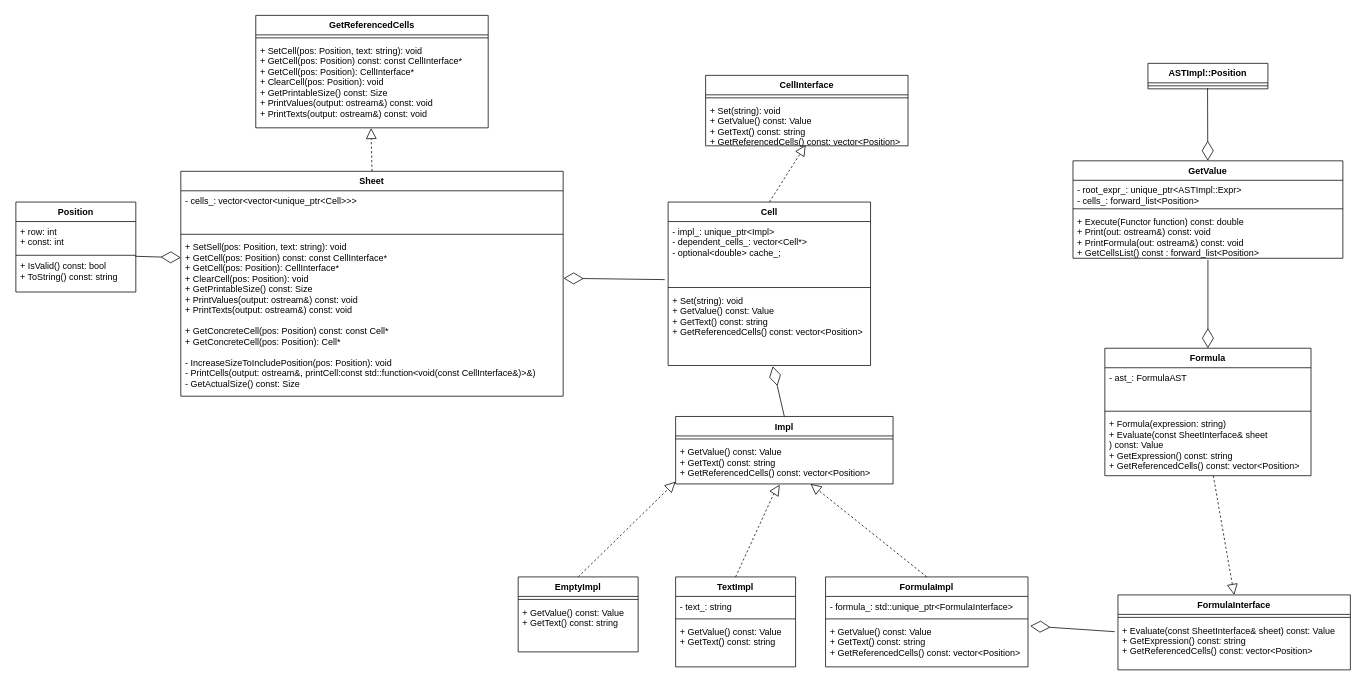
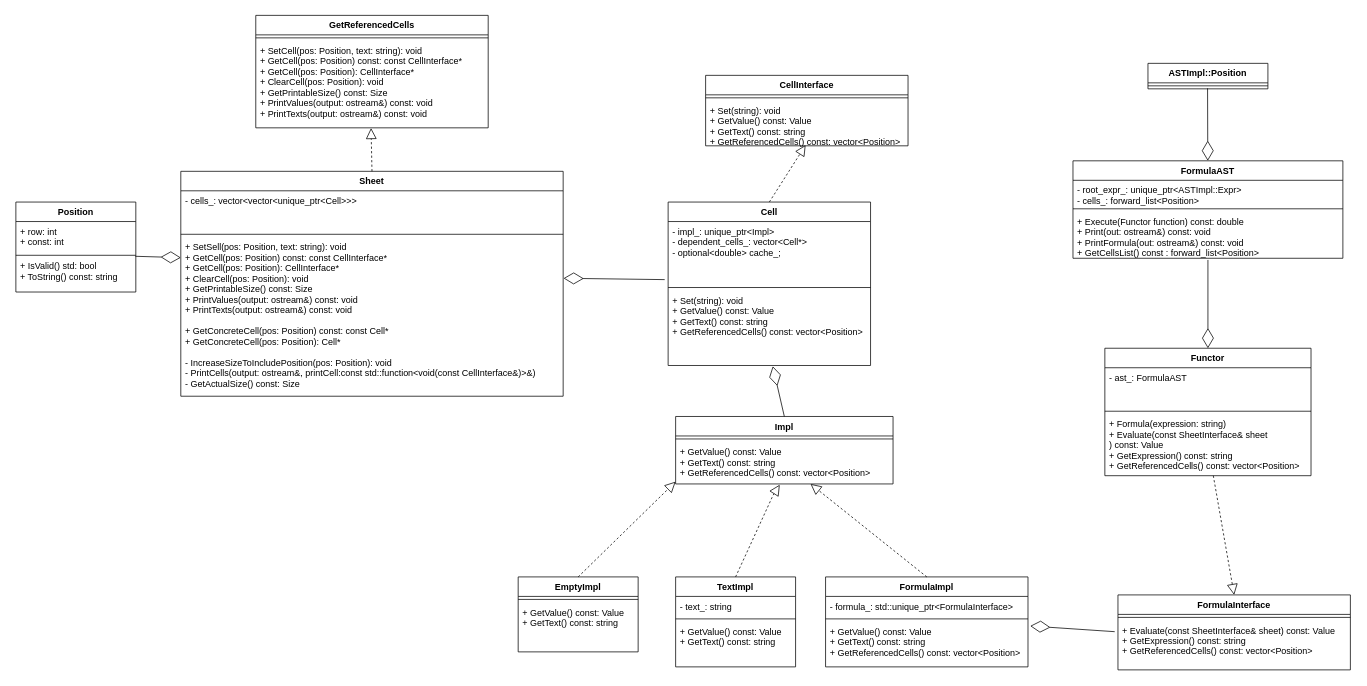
(1208, 171) -> (1208, 171)
(69, 266) -> (64, 266)
(1208, 359) -> (1208, 359)
